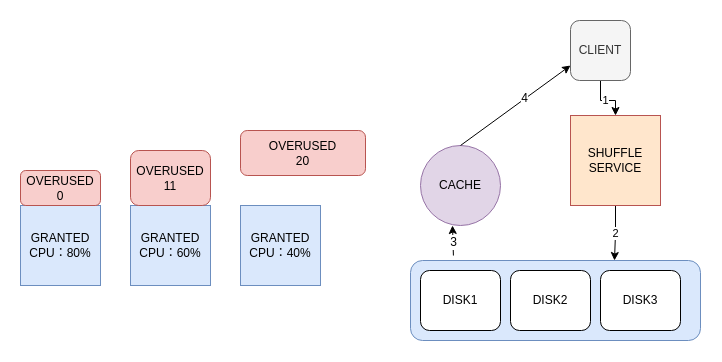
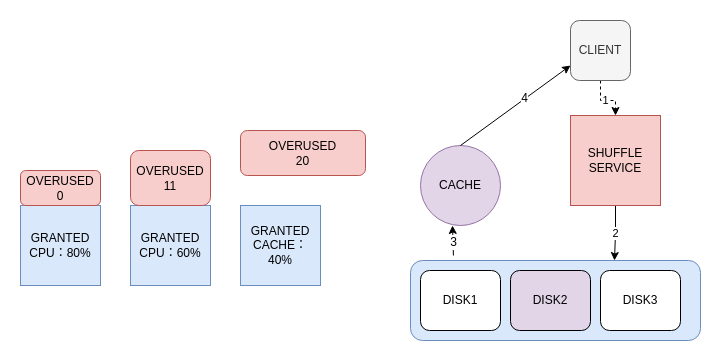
(603, 101) -> (603, 101)
(616, 161) -> (616, 161)
(281, 246) -> (281, 246)
(551, 301) -> (551, 301)
